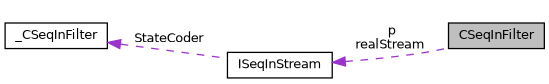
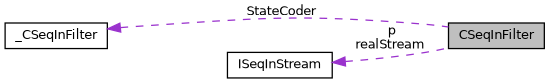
(174, 51) -> (284, 18)
